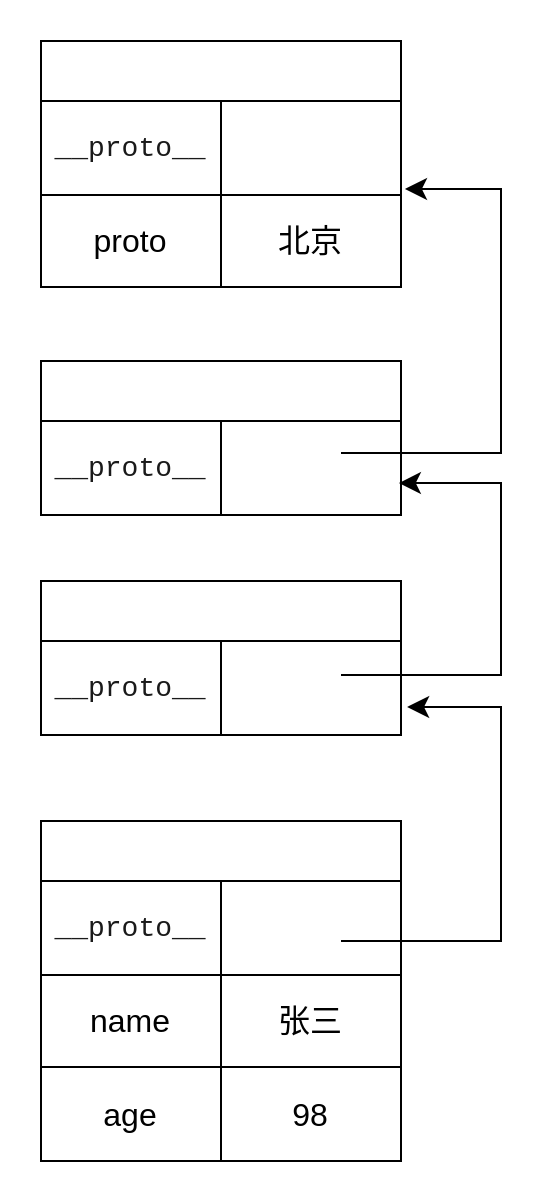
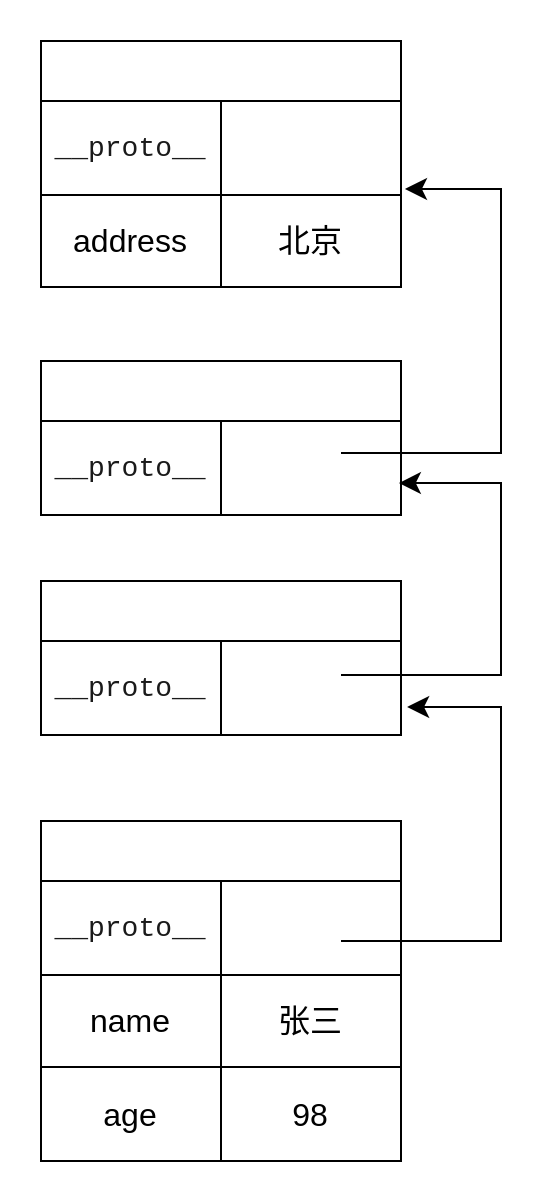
(131, 241) -> (131, 241)
